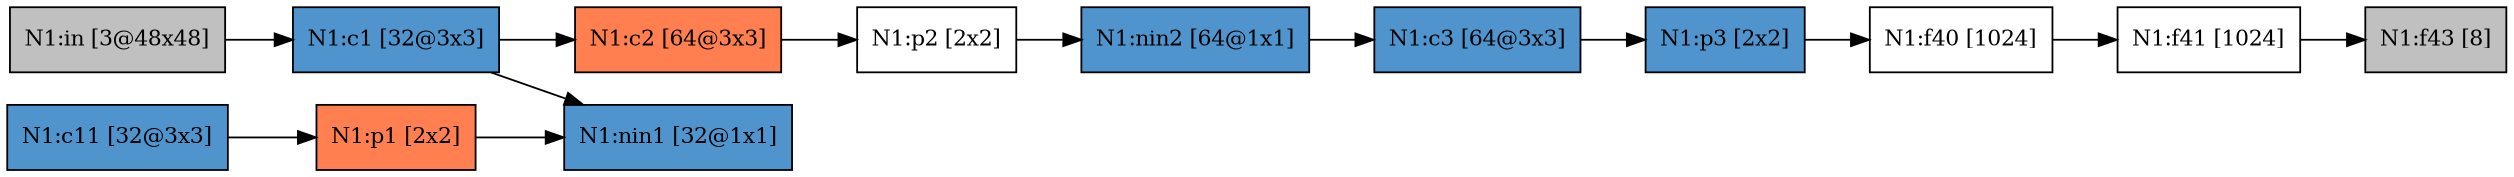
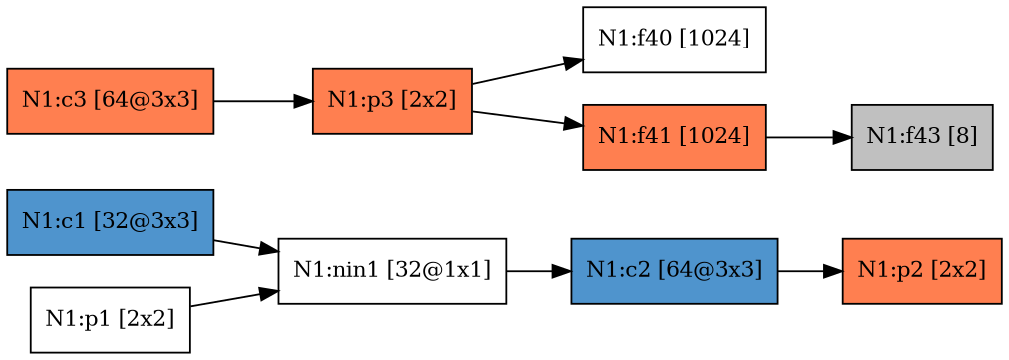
(118, 40) -> none
(528, 40) -> (529, 271)
(678, 40) -> (675, 271)
(937, 40) -> (922, 271)
(1195, 40) -> none
(1477, 40) -> (110, 101)
(1725, 40) -> (392, 101)
(2075, 40) -> (518, 117)
(2209, 40) -> (675, 137)
(118, 137) -> none
(396, 137) -> (110, 320)
(678, 137) -> (392, 271)
